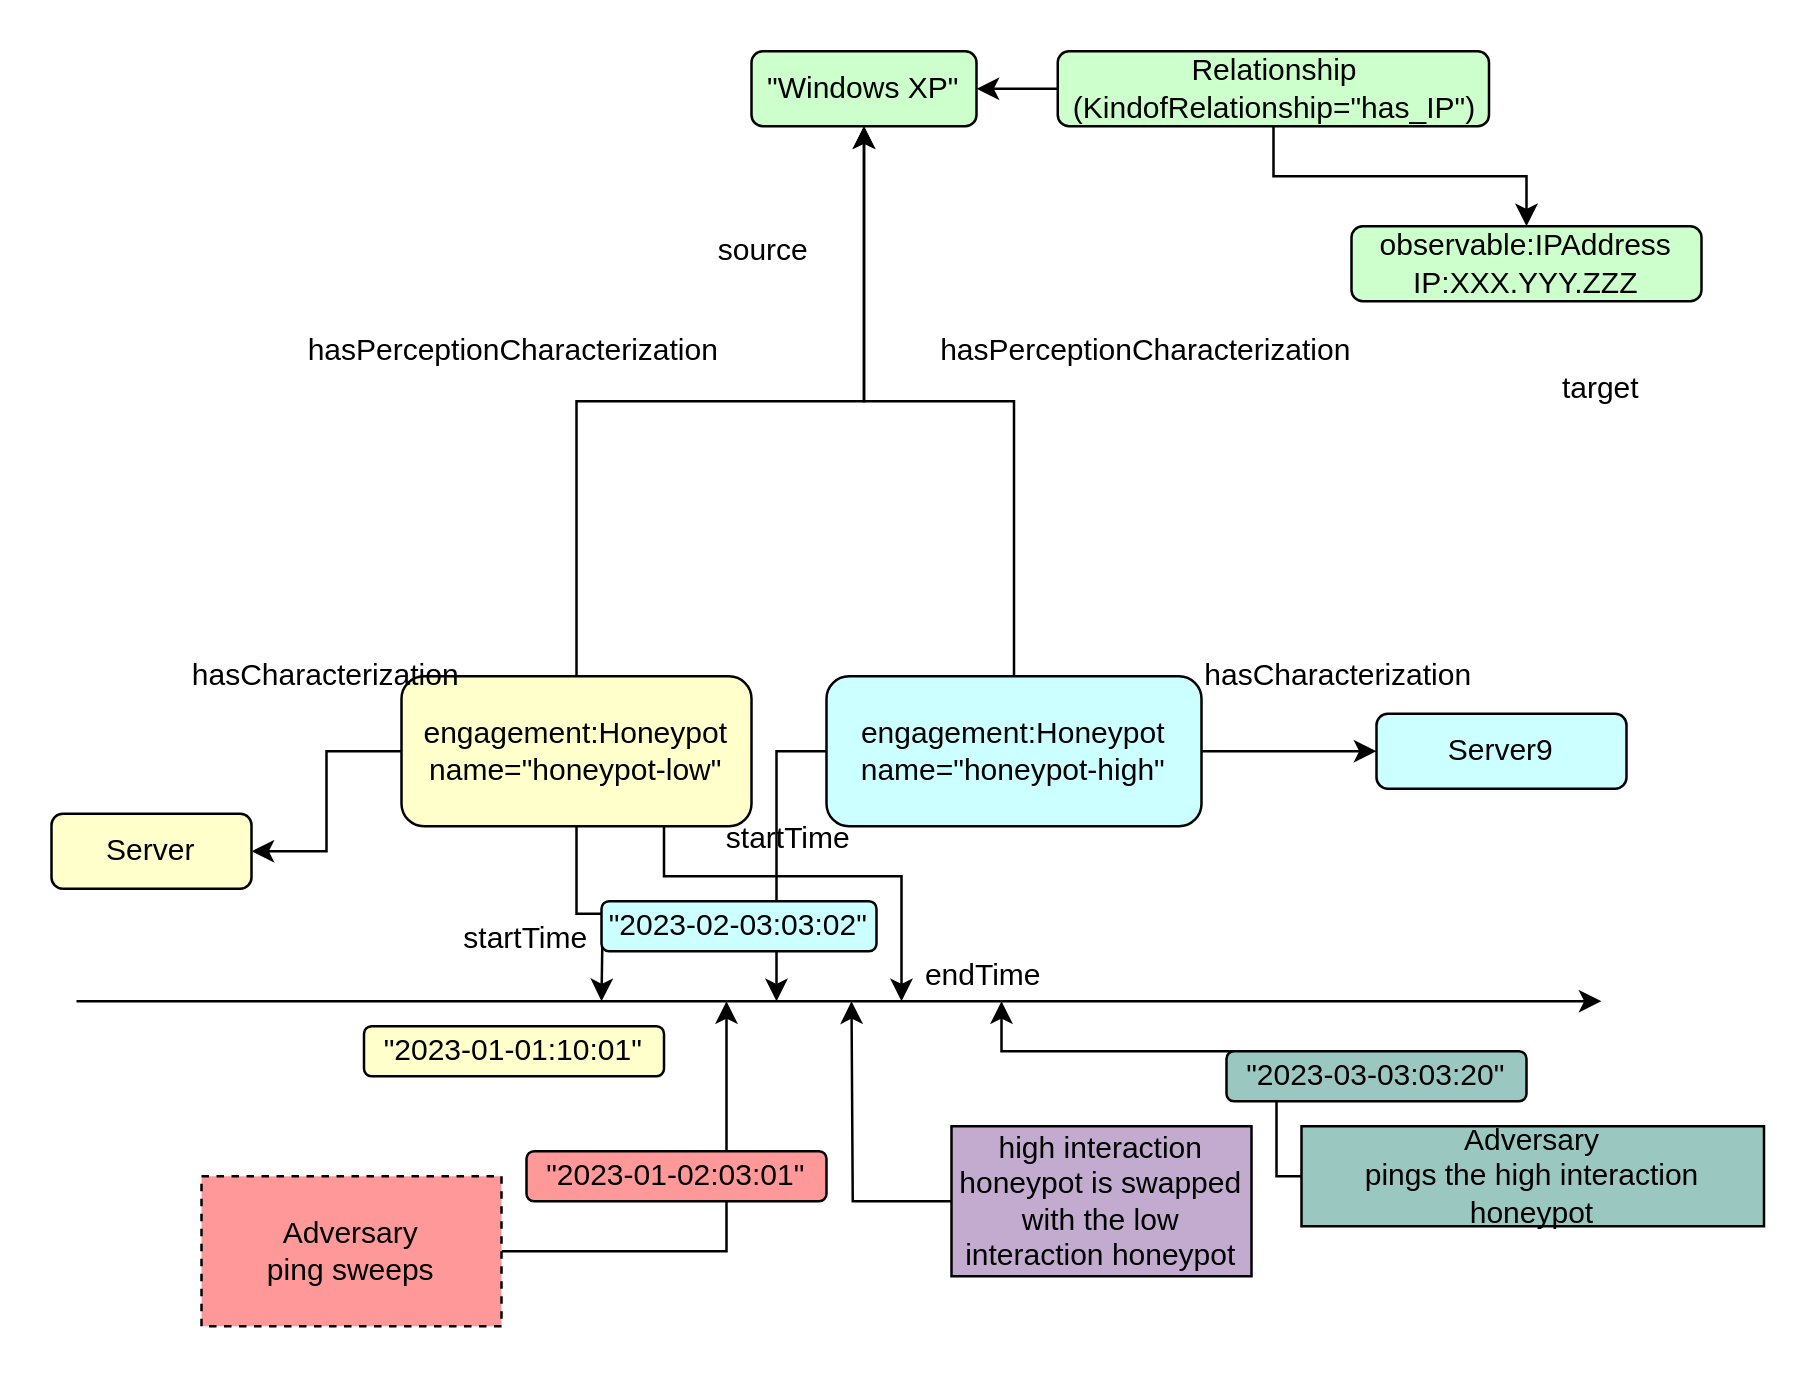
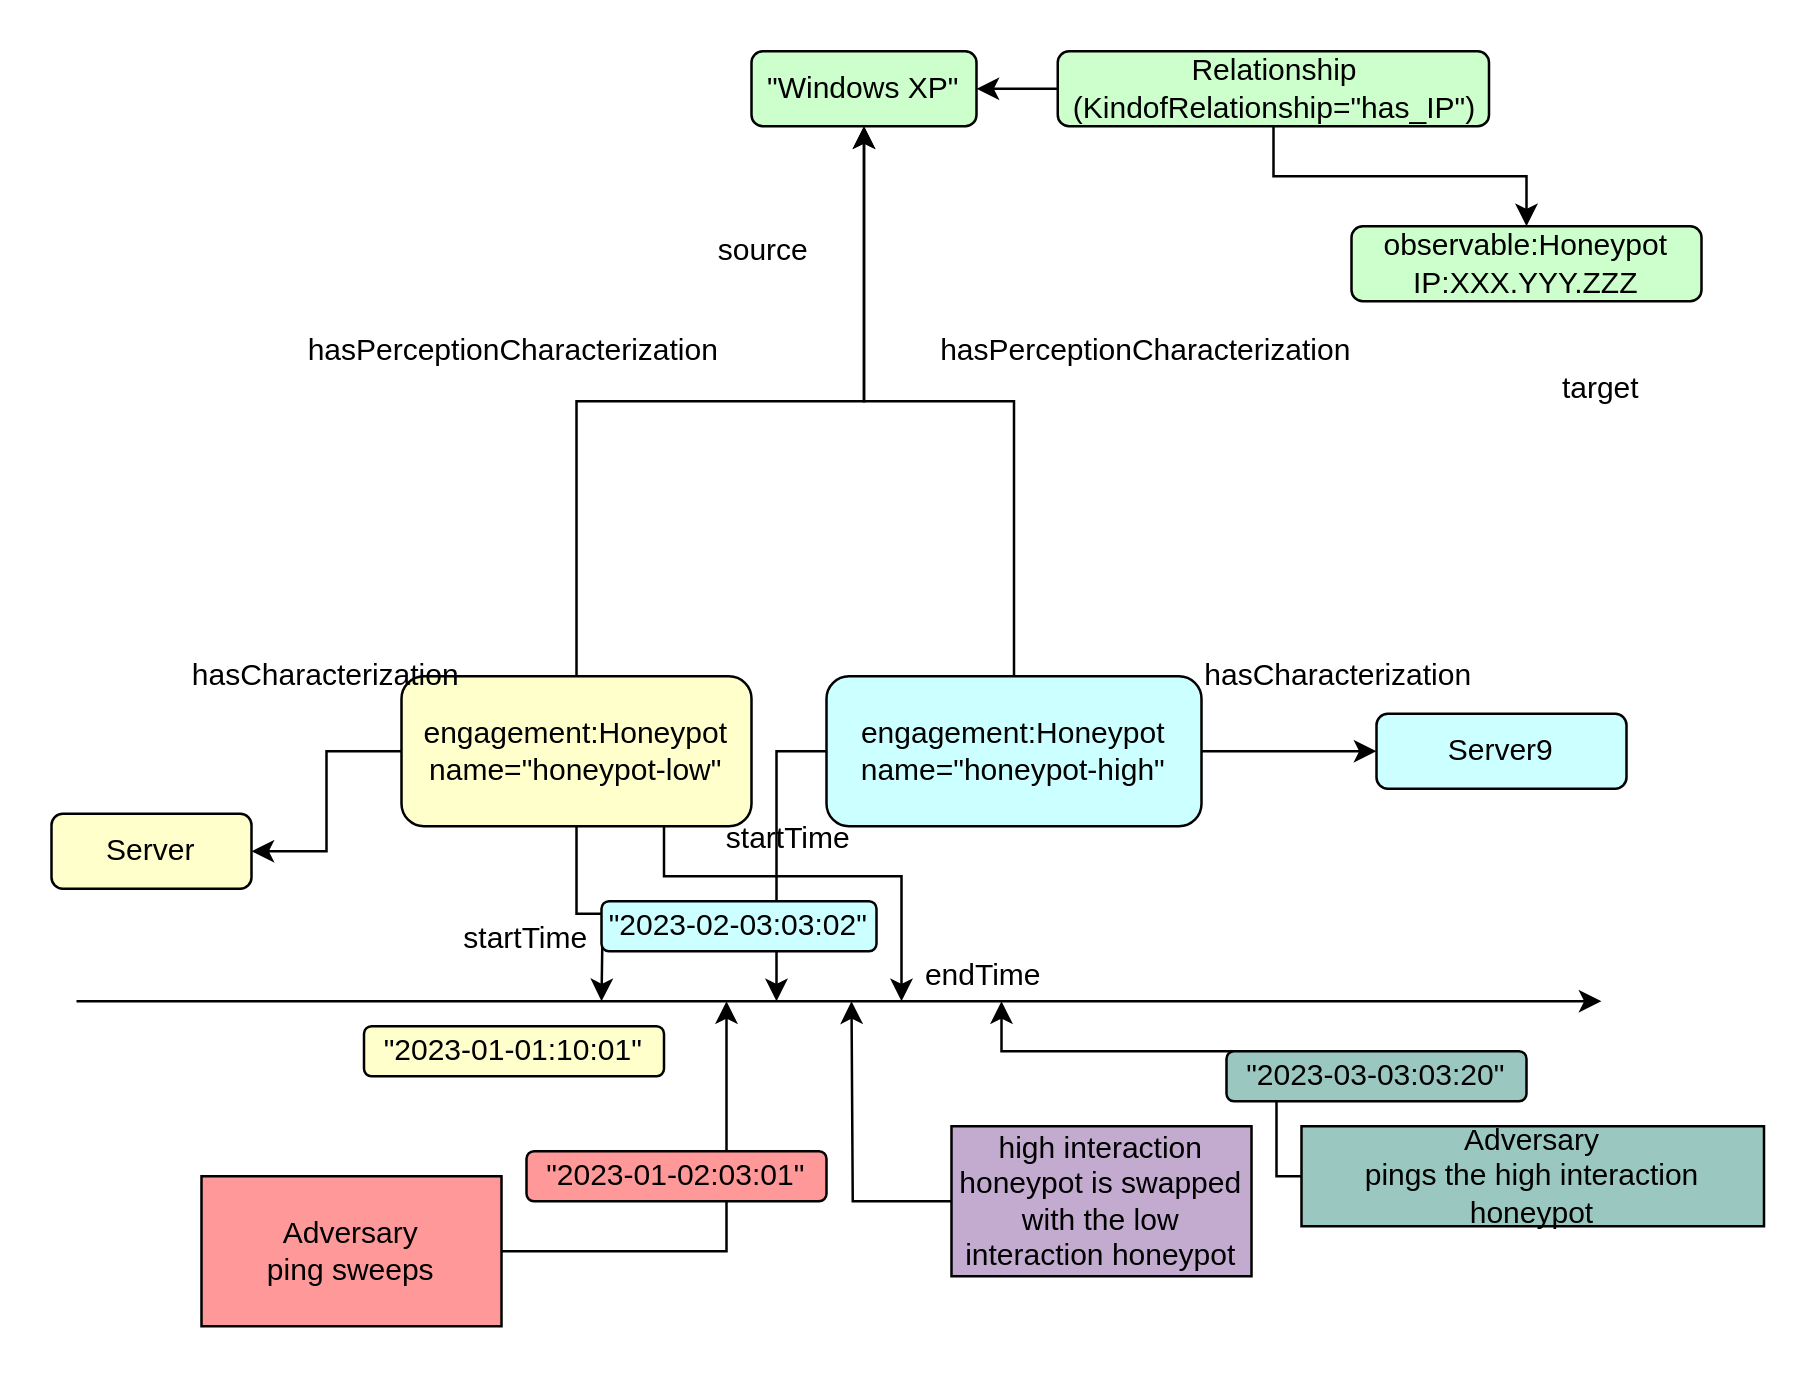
(1526, 264) -> (1526, 264)
(351, 1251) -> (351, 1251)
